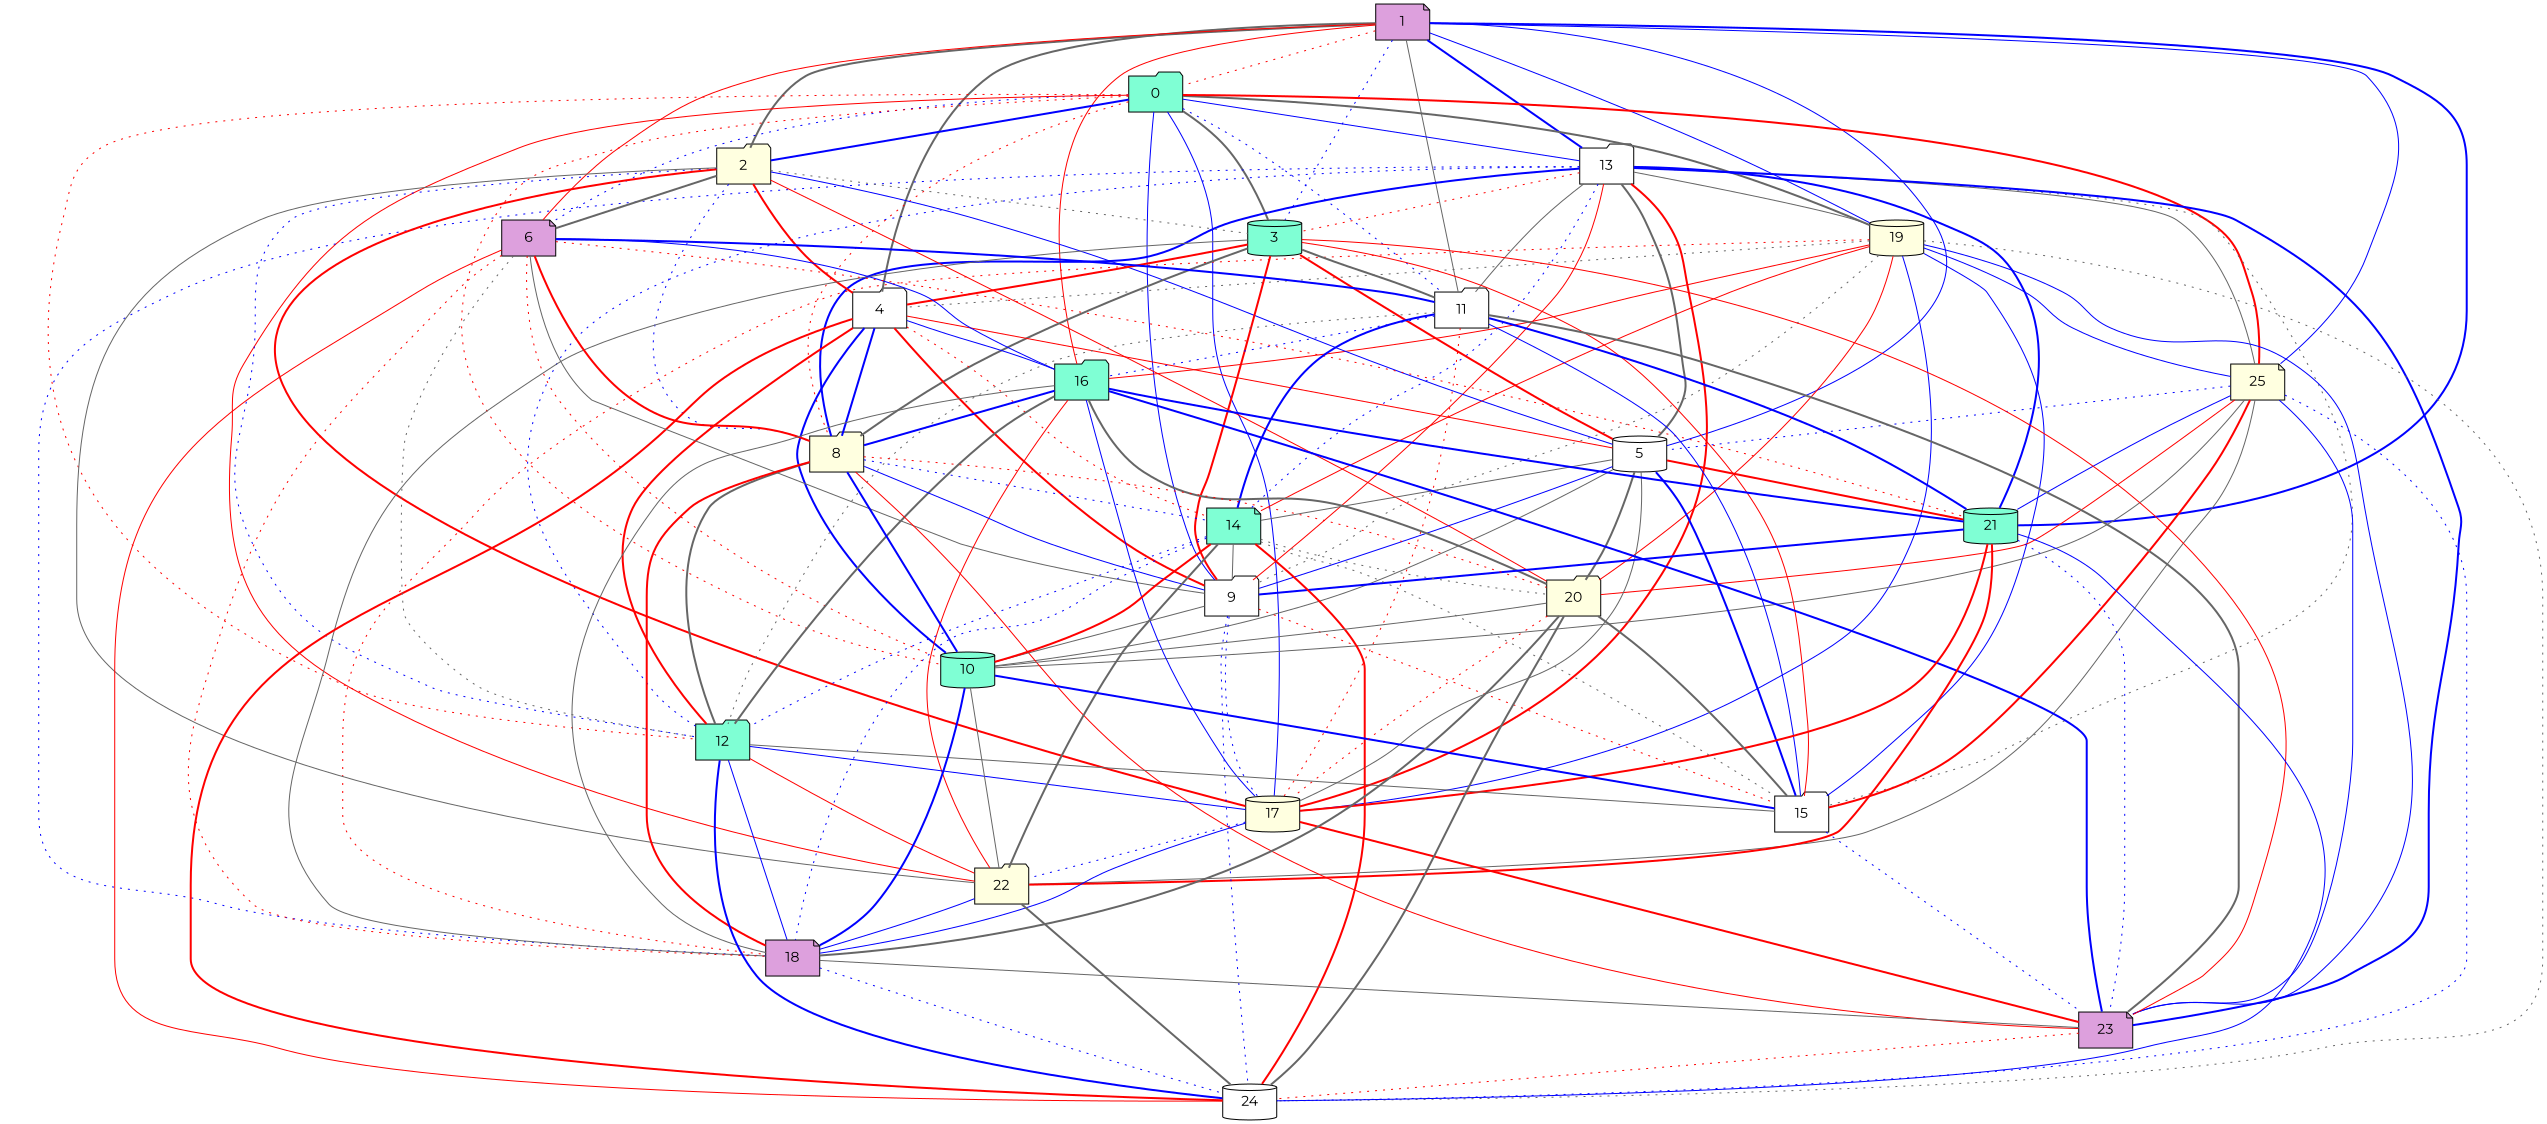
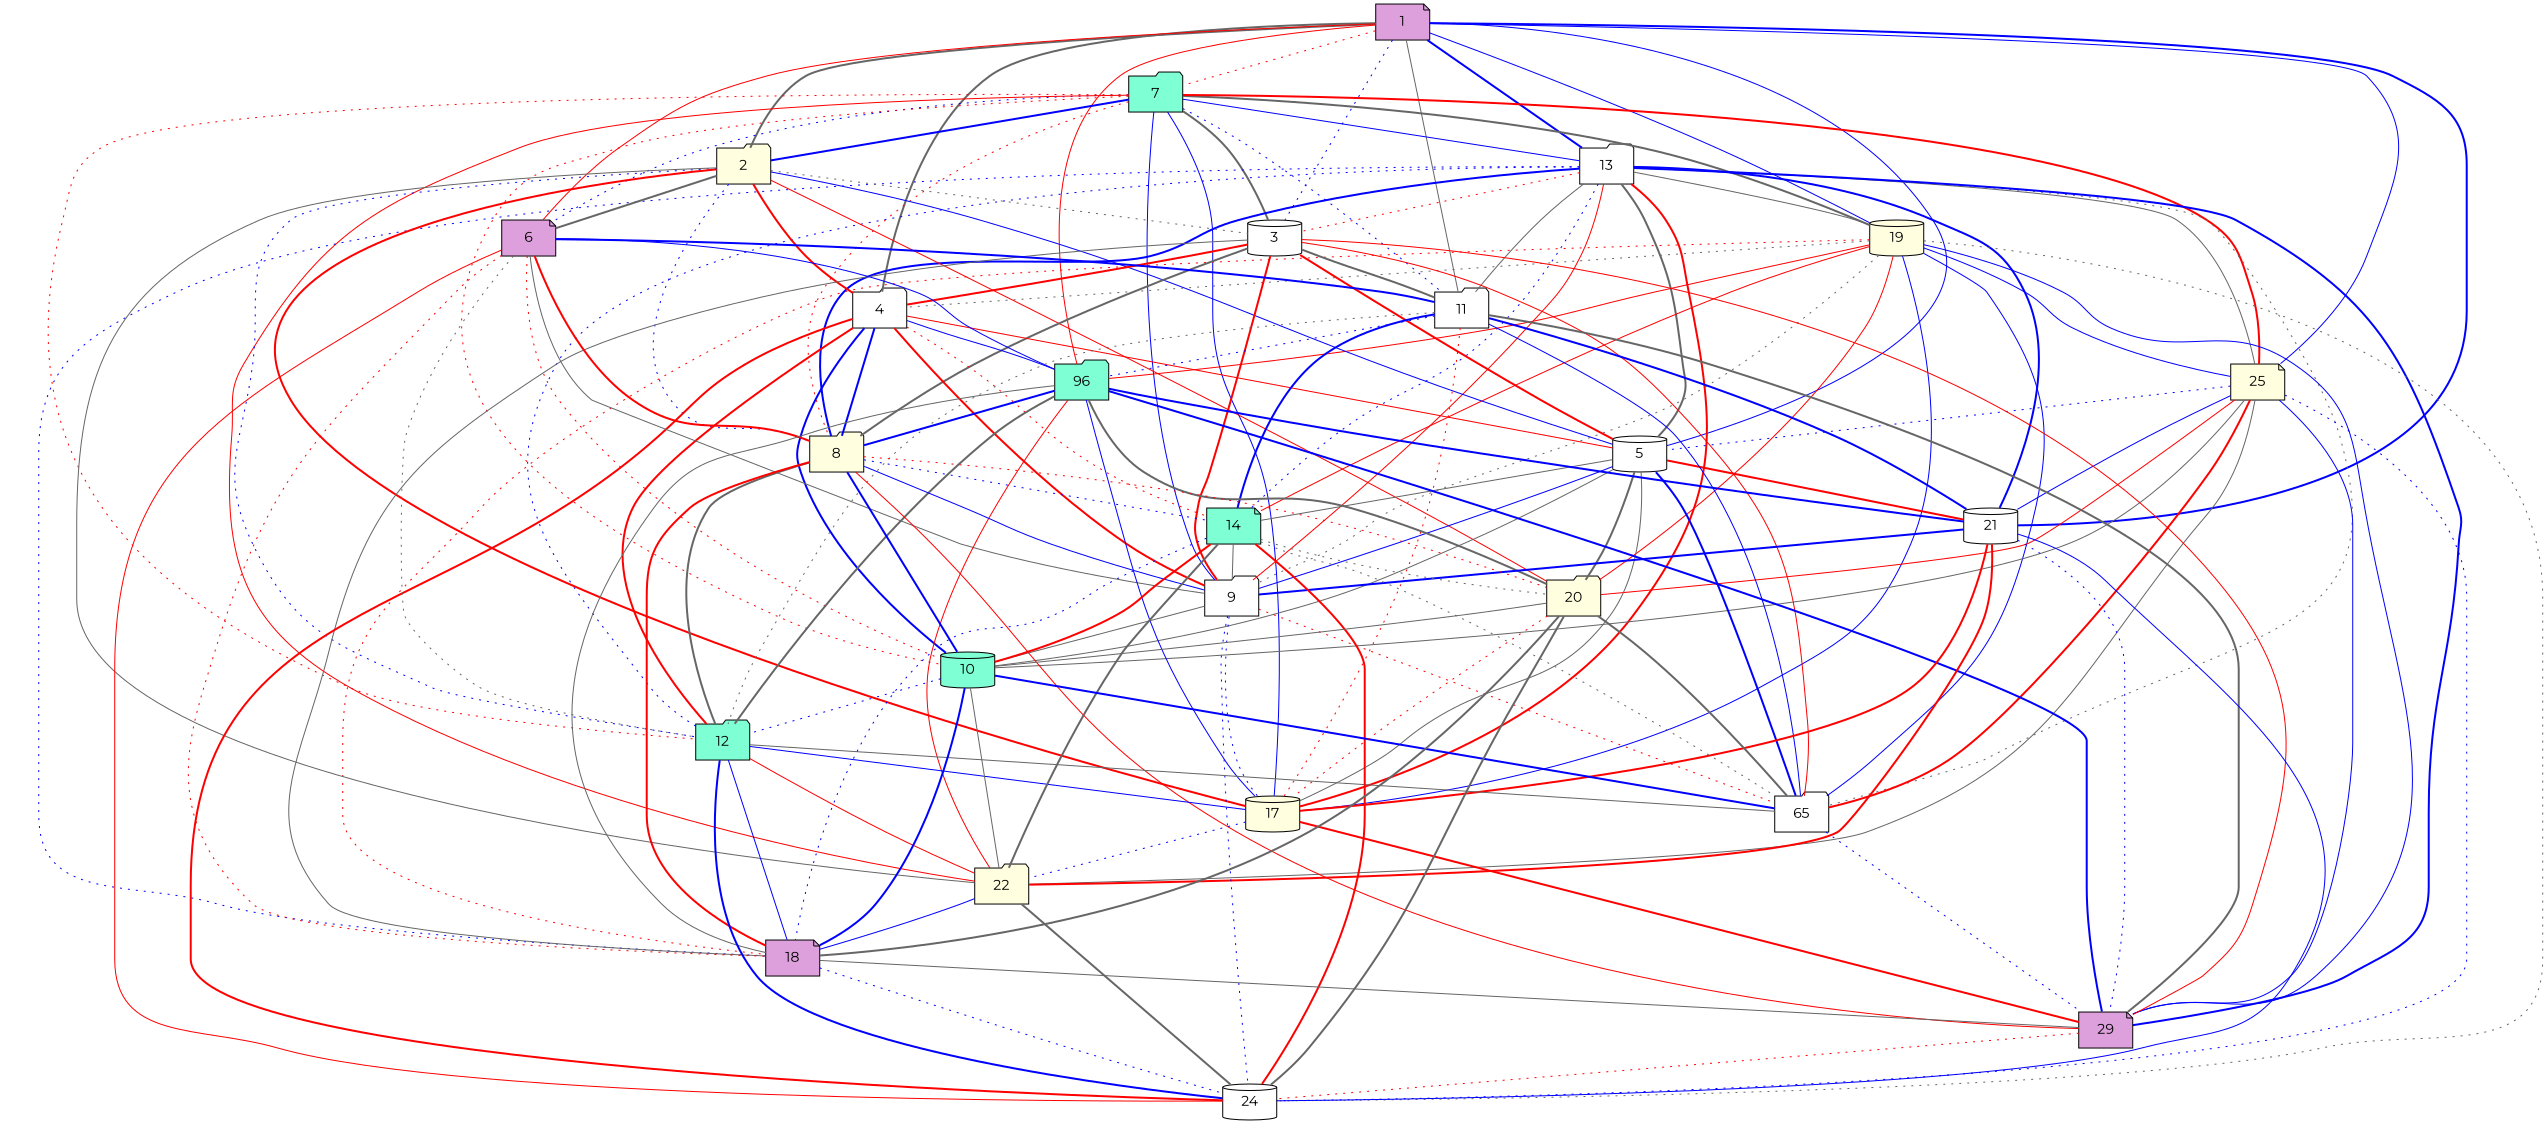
(1156, 94) -> (1156, 94)
(1275, 238) -> (1275, 238)
(1231, 338) -> none
(1082, 382) -> (1082, 382)
(1991, 526) -> (1991, 526)
(974, 621) -> (845, 706)
(1802, 814) -> (1802, 814)
(1038, 904) -> none
(2106, 1030) -> (2106, 1030)
